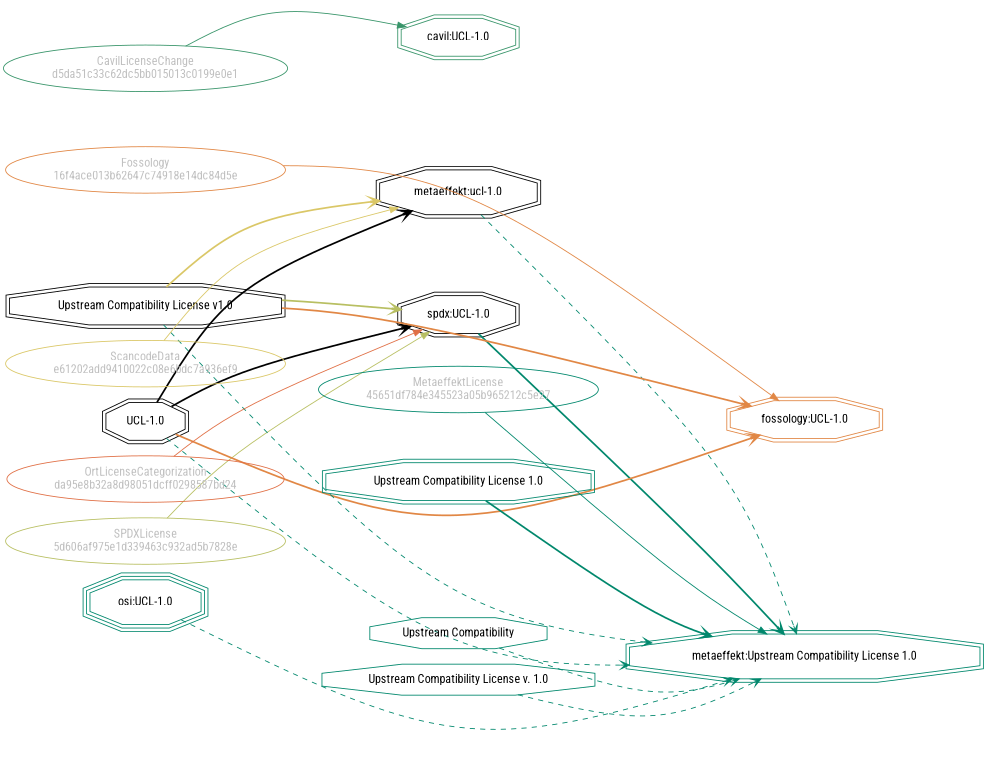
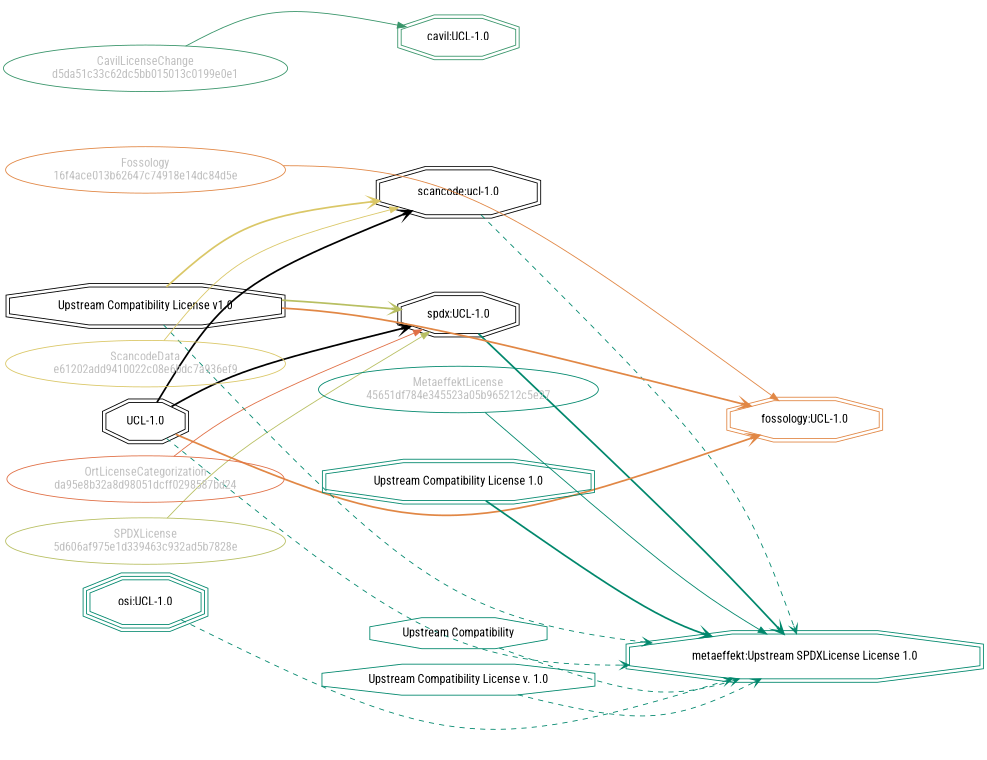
(458, 192) -> (458, 192)
(805, 656) -> (805, 656)
